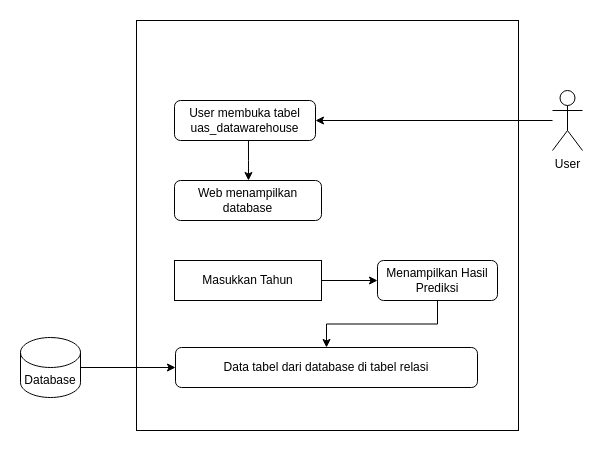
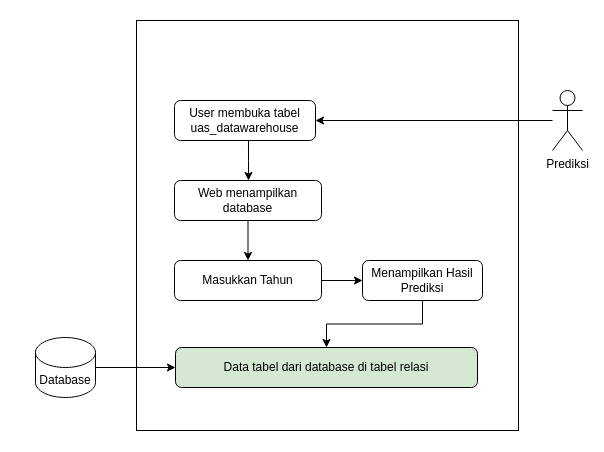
(568, 165) -> (568, 165)
none -> (248, 237)
(248, 281) -> (248, 281)
(438, 281) -> (423, 281)
(51, 368) -> (66, 368)
(327, 368) -> (327, 368)
